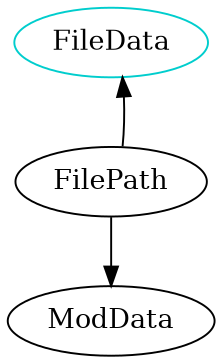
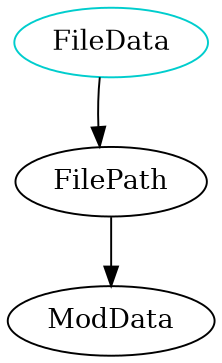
(124, 122) -> (98, 102)
